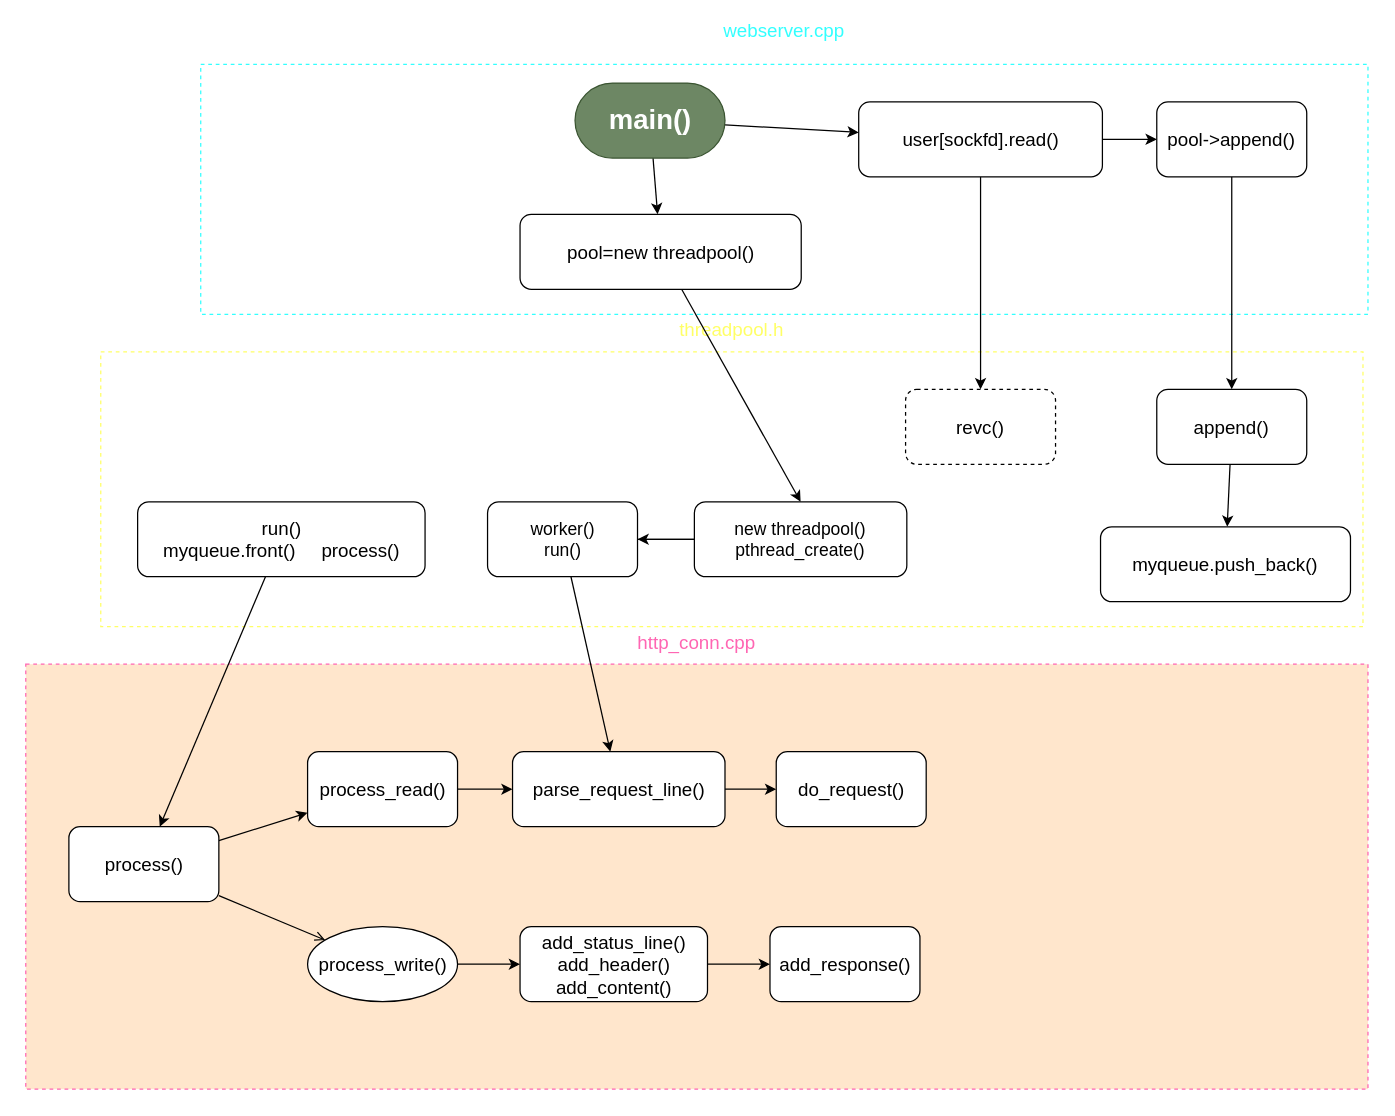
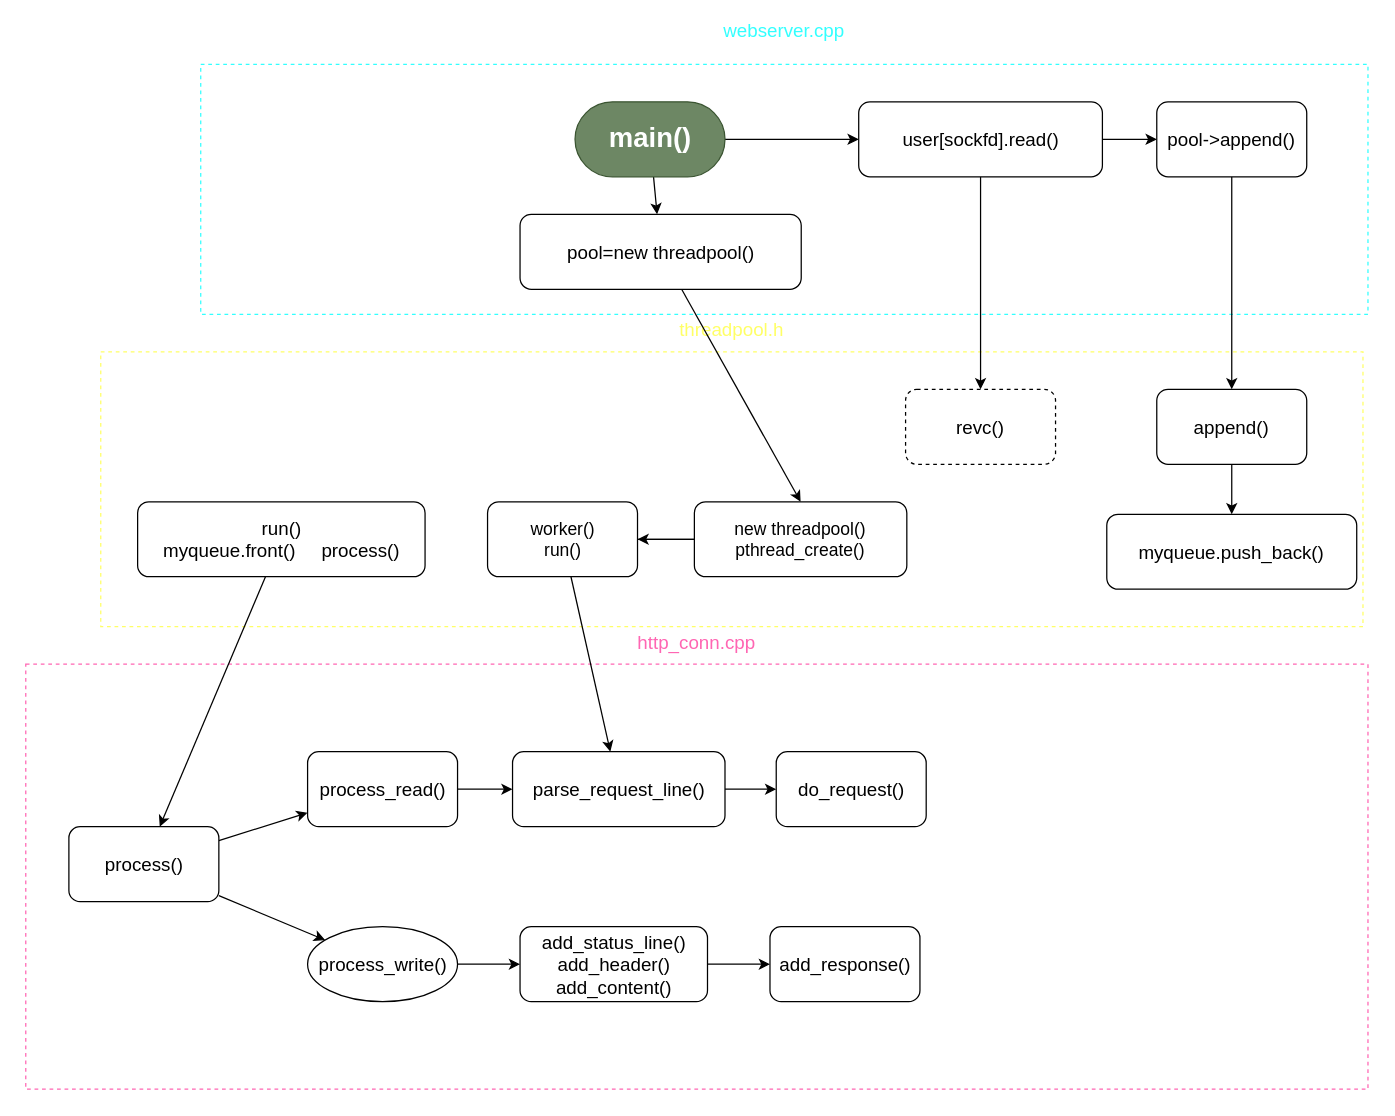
(650, 121) -> (650, 139)
(1226, 564) -> (1232, 552)
(697, 877) -> (697, 877)
(318, 937) -> (316, 936)
